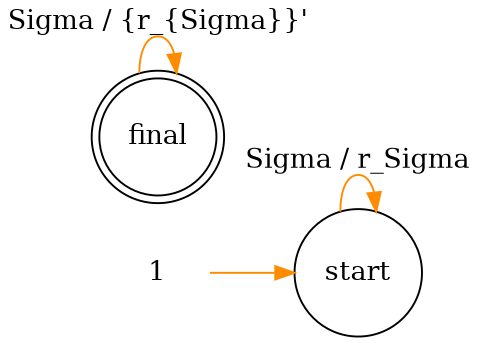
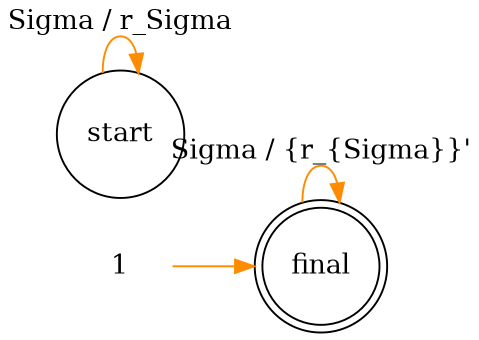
(242, 273) -> (204, 266)
